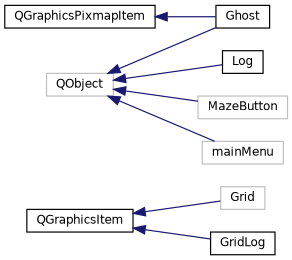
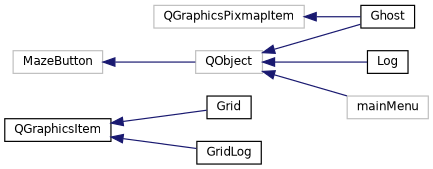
(80, 17) -> (229, 17)
(162, 96) -> (155, 62)
(243, 198) -> (229, 107)
